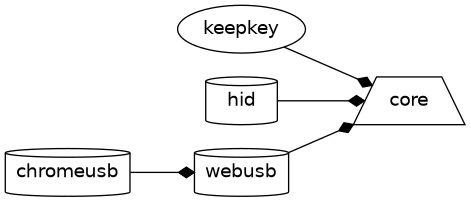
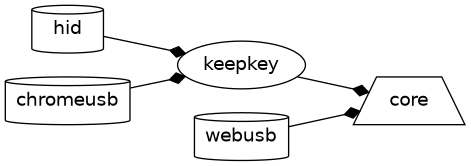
(313, 101) -> (136, 43)
(154, 172) -> (150, 84)
